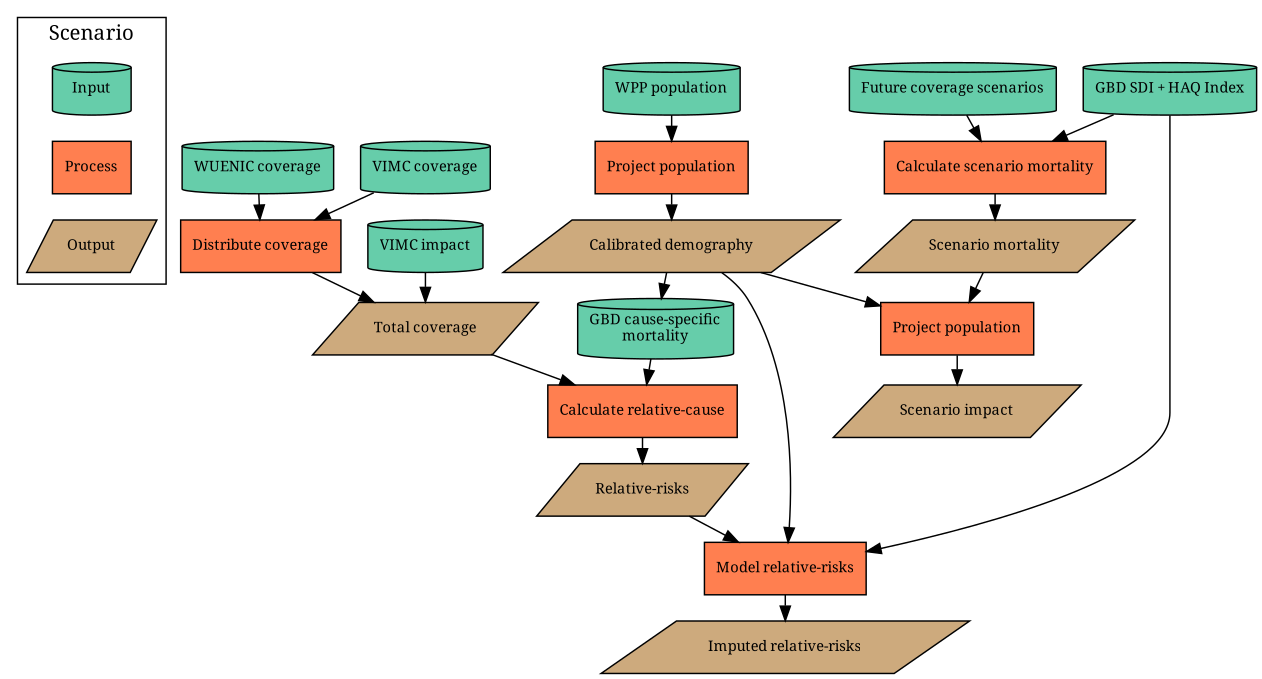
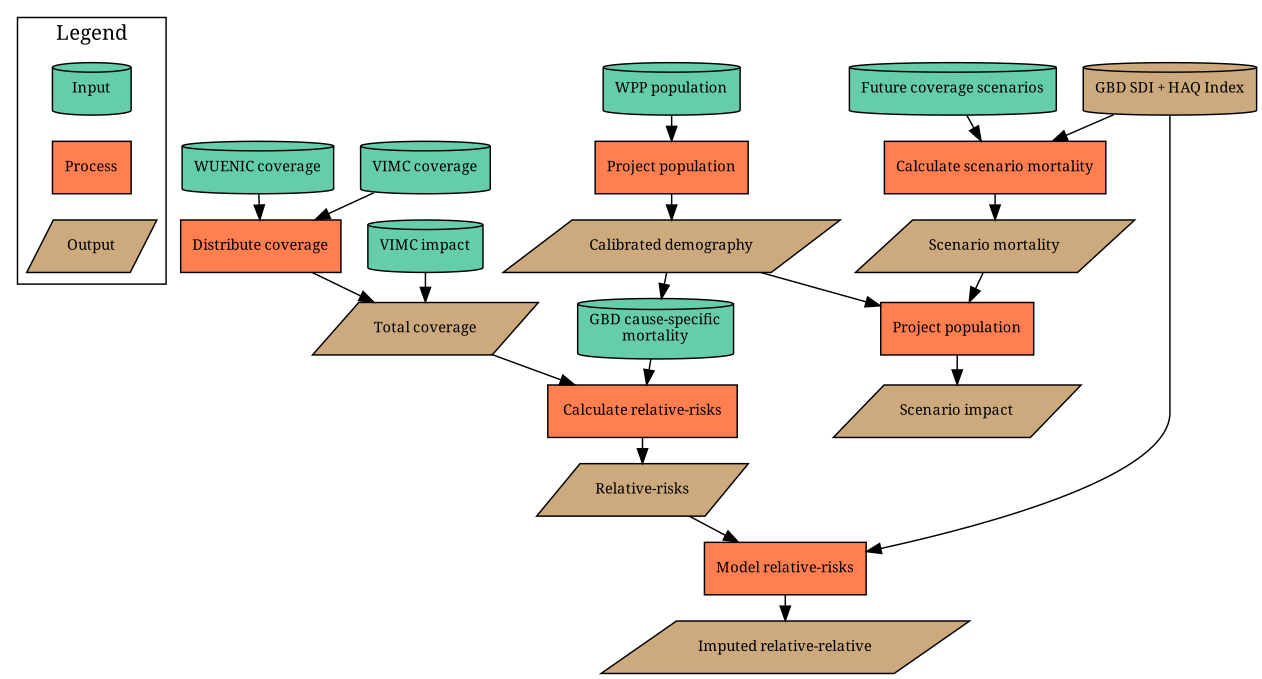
(92, 34) -> (92, 34)
(1170, 89) -> (1170, 89)
(782, 392) -> none
(643, 411) -> (643, 411)
(785, 647) -> (785, 647)
